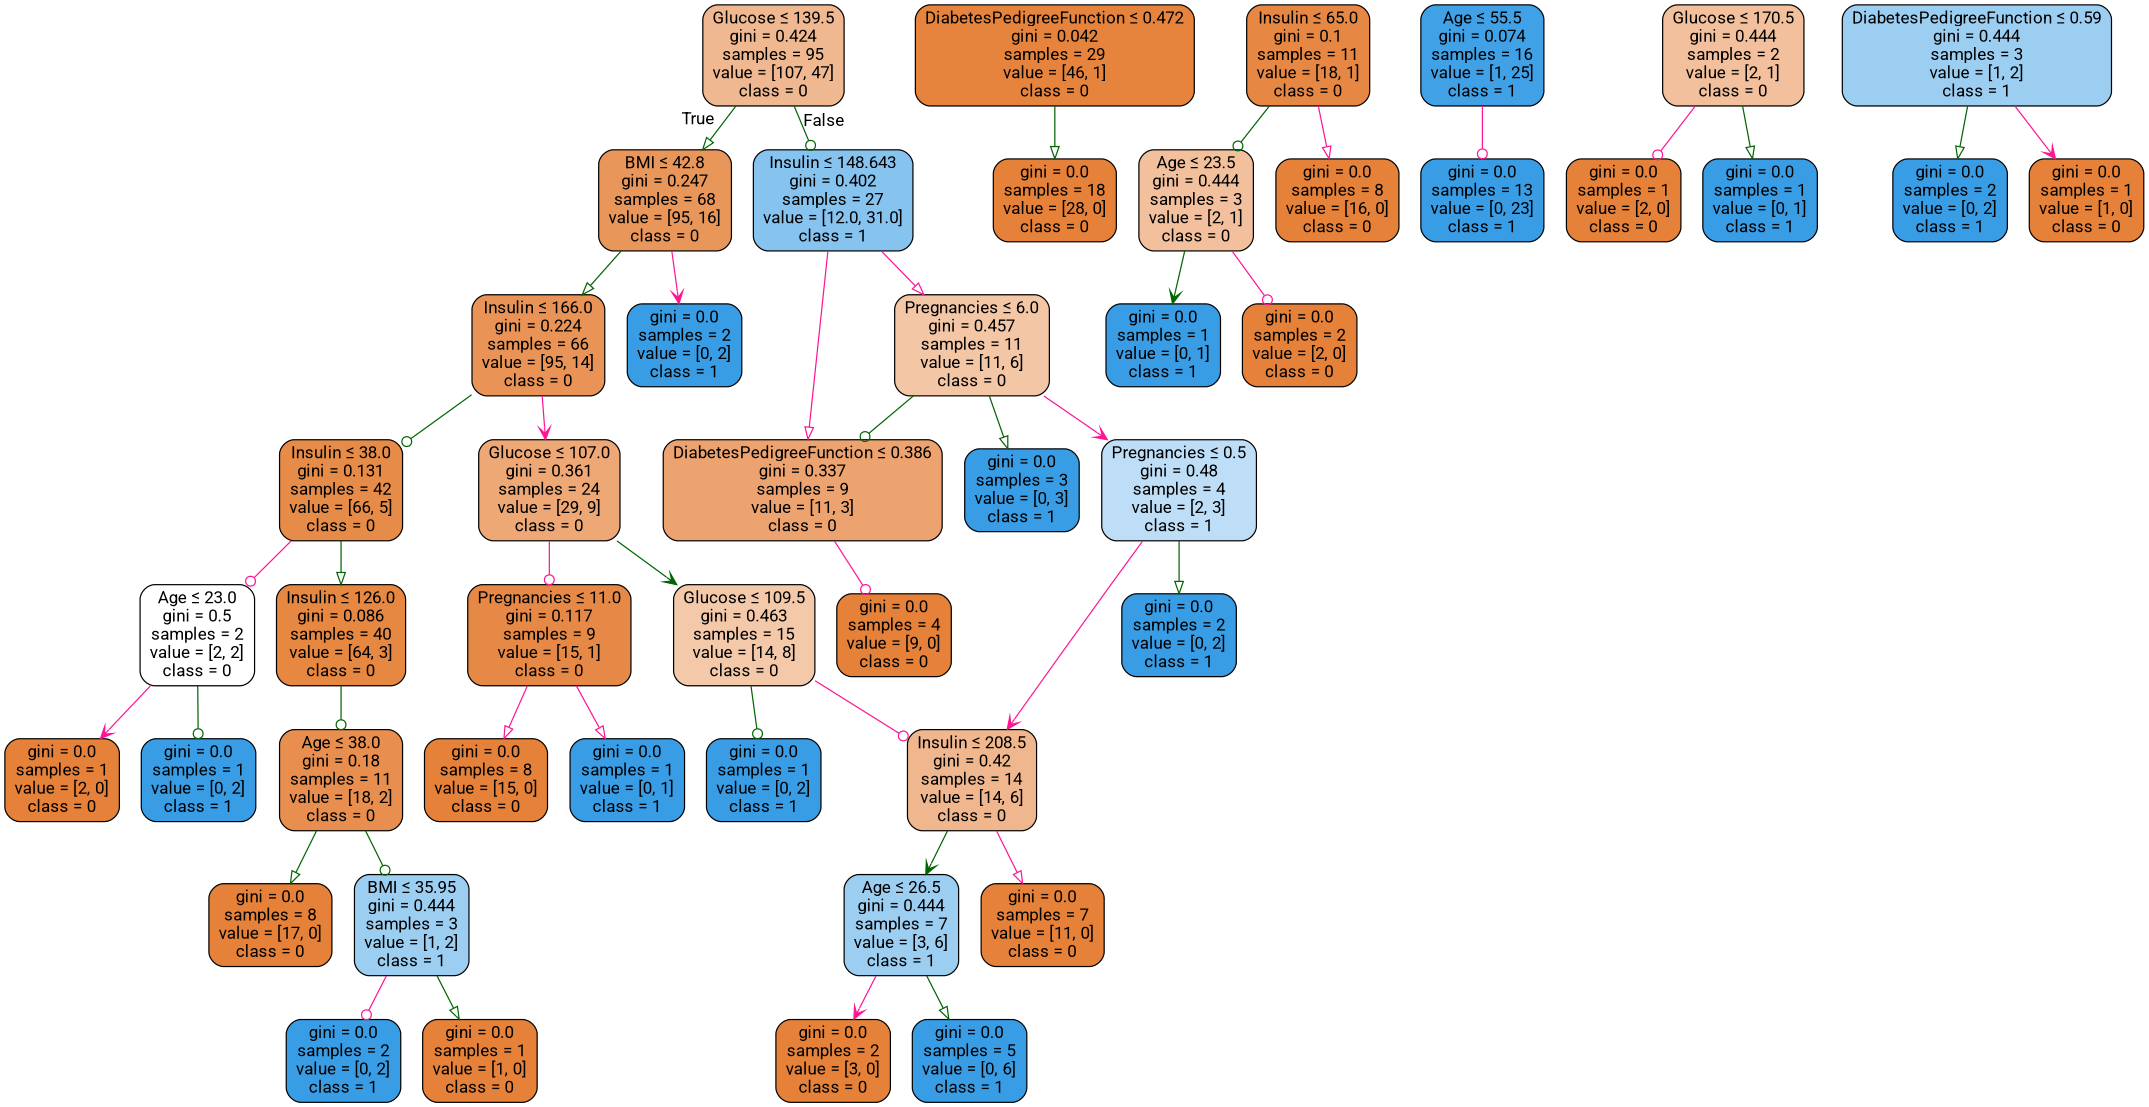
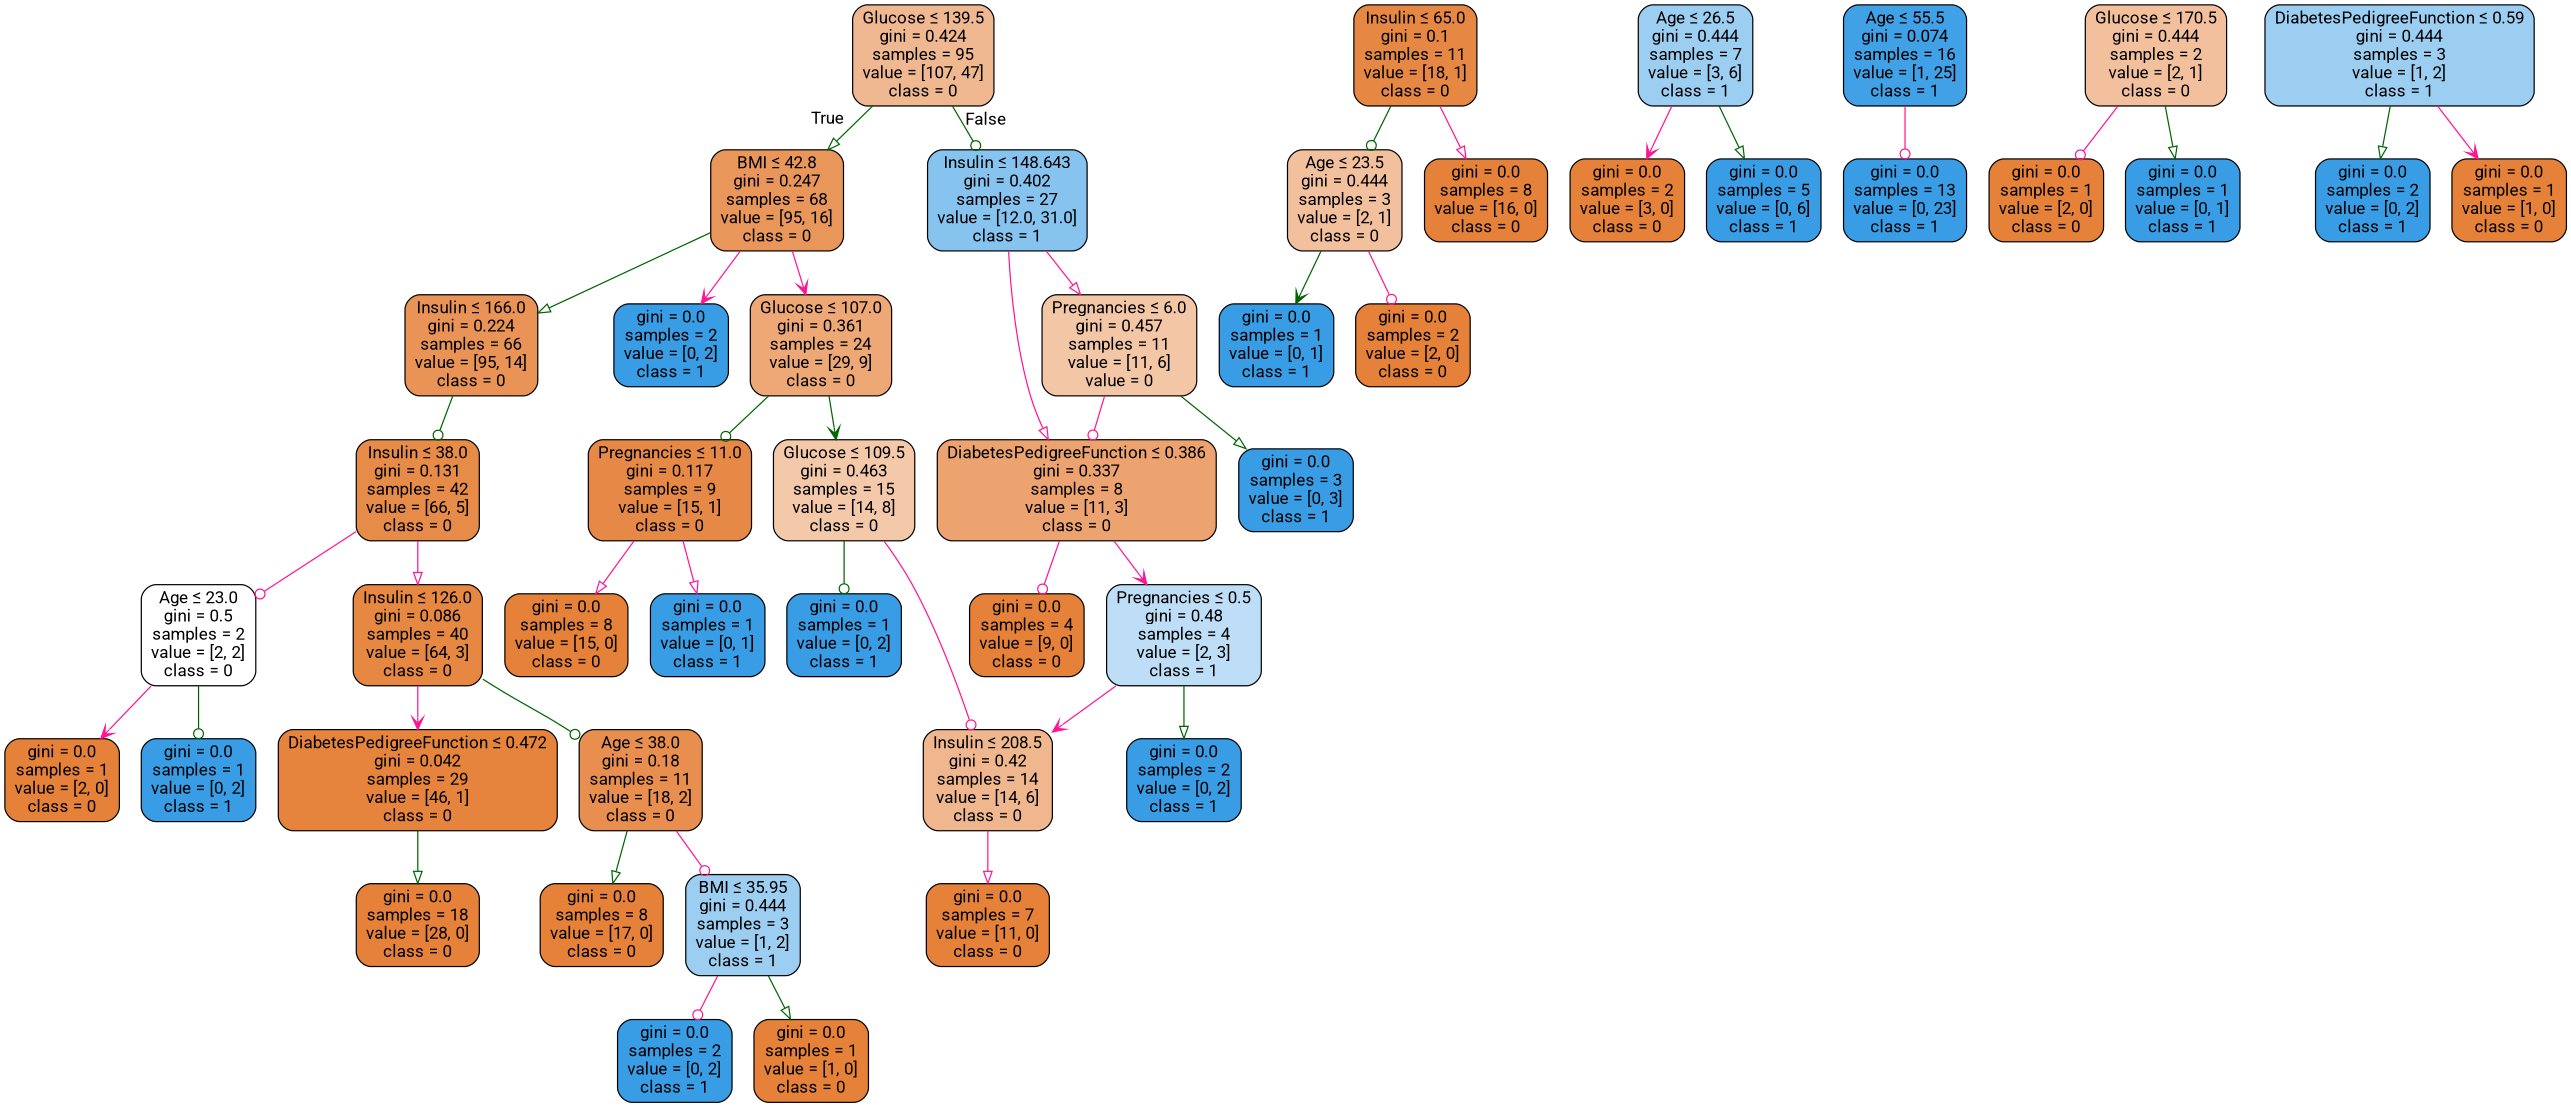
(972, 381) -> (1119, 381)
(543, 412) -> (797, 267)
(1070, 414) -> (1127, 558)
(891, 415) -> (1099, 413)
(803, 490) -> (1077, 490)
(341, 557) -> (418, 557)
(549, 558) -> (749, 414)
none -> (418, 701)
(939, 847) -> none
(374, 848) -> (689, 849)
